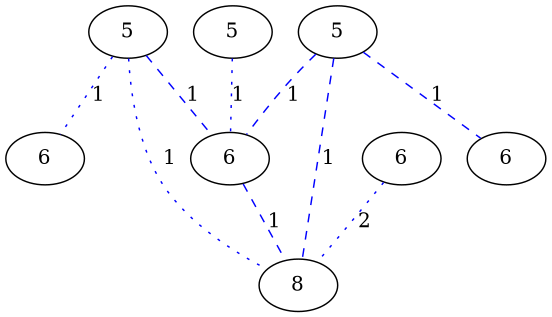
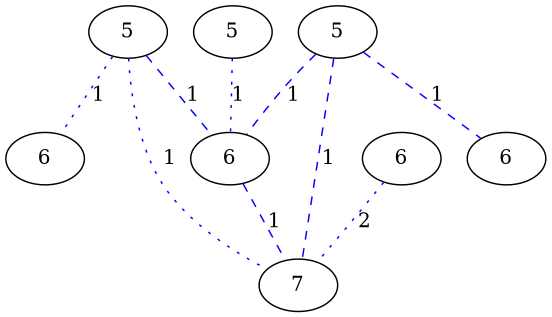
(298, 285) -> (298, 285)
